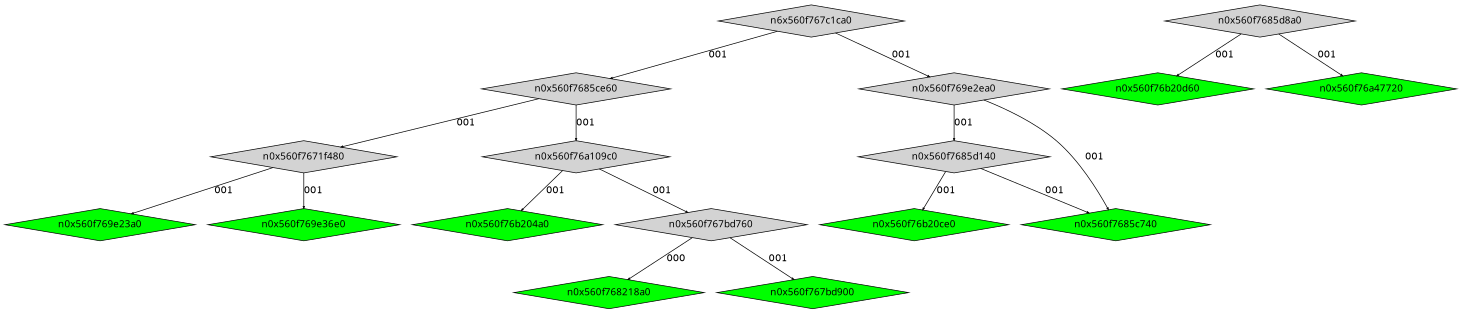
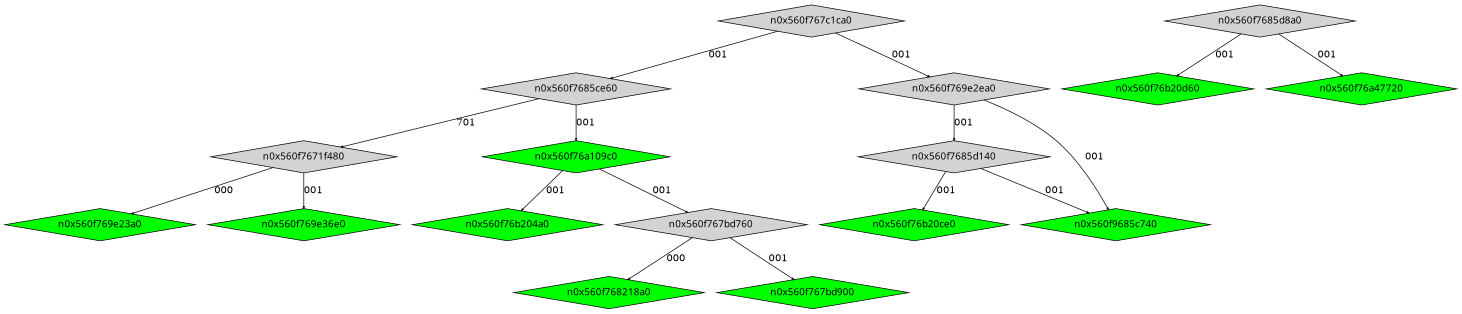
(811, 21) -> (811, 21)
(466, 123) -> (466, 123)
(576, 157) -> (576, 157)
(224, 191) -> (224, 191)
(1116, 225) -> (1116, 225)
